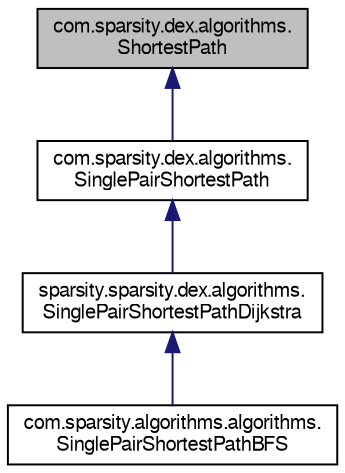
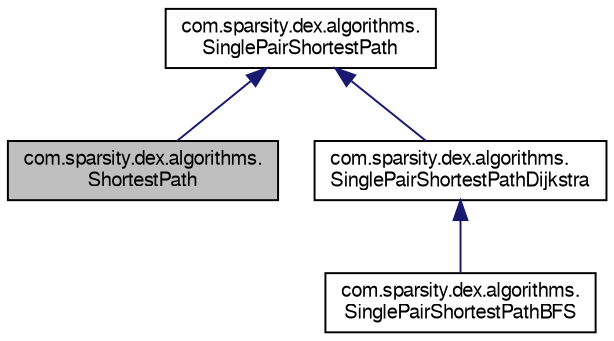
(173, 115) -> (214, 111)
(173, 303) -> (461, 171)
(173, 435) -> (461, 303)
